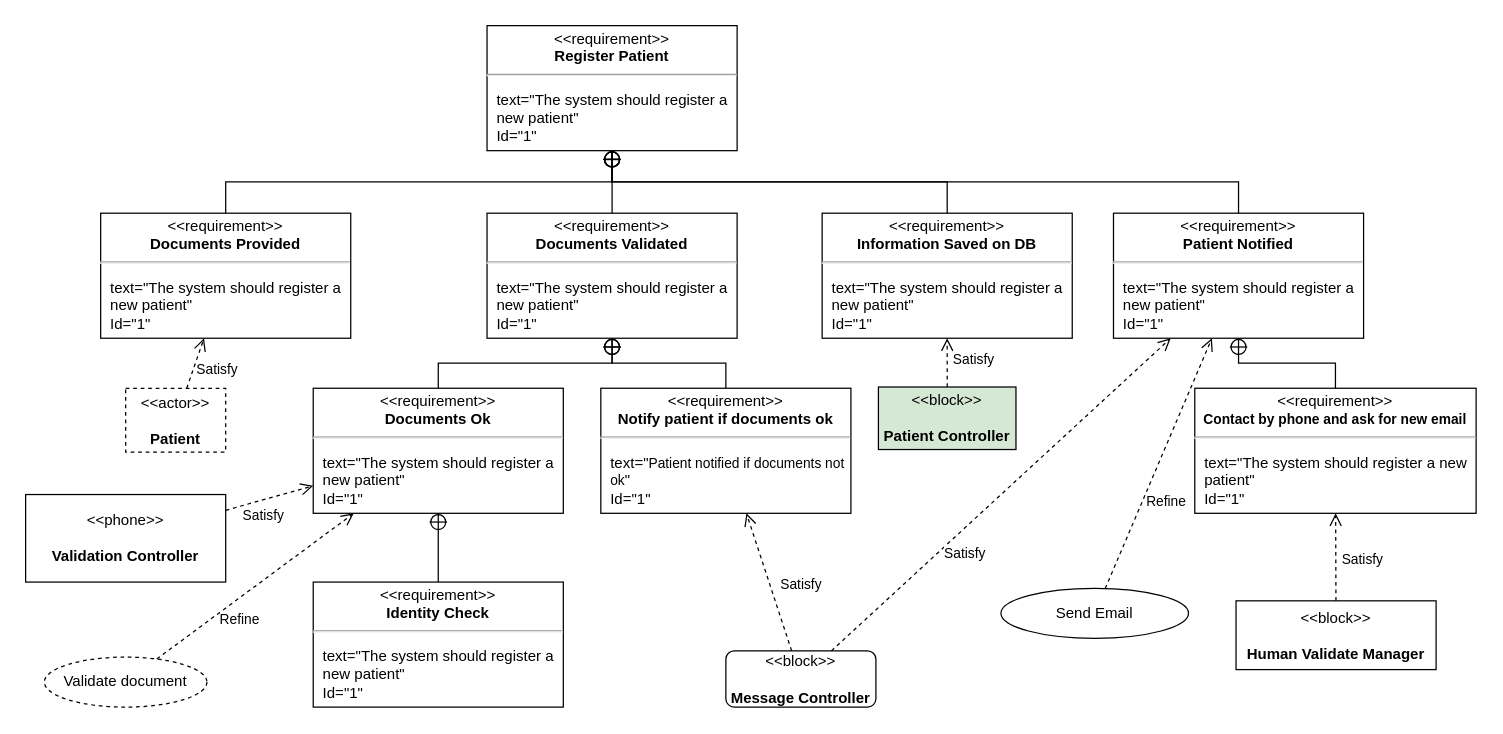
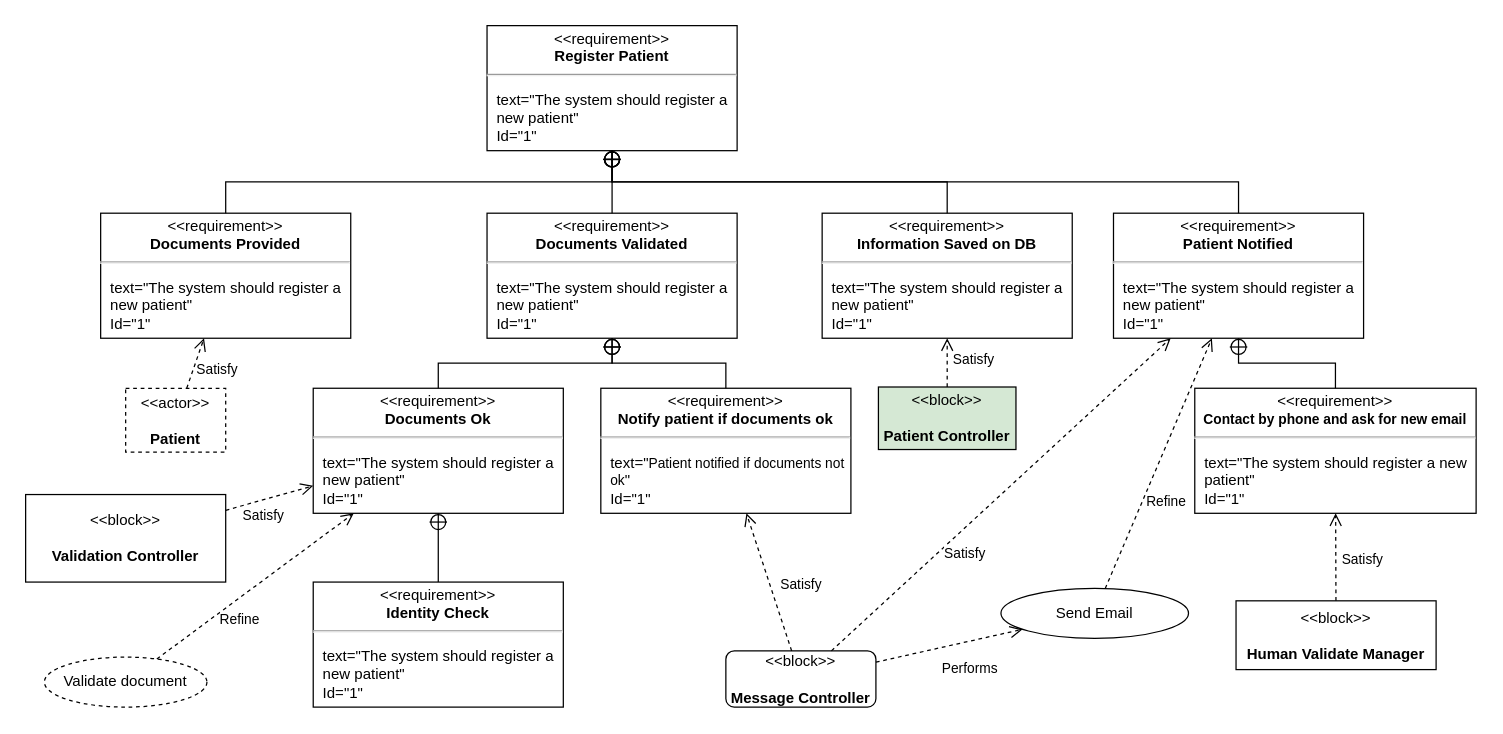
(126, 538) -> (126, 538)
none -> (947, 646)
